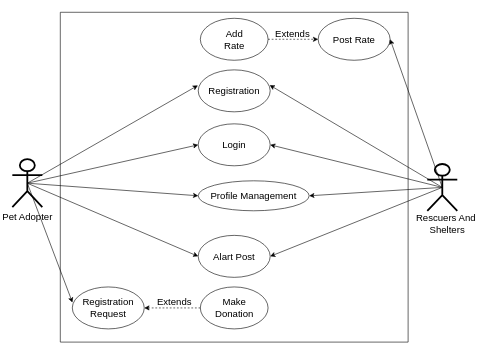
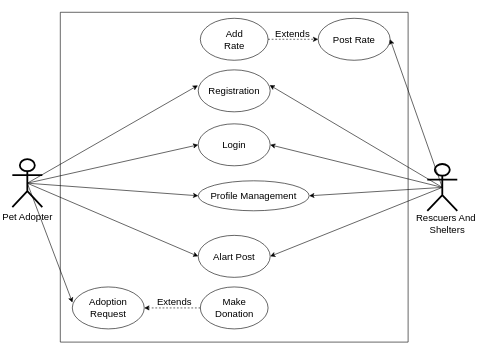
(108, 308) -> (108, 308)
